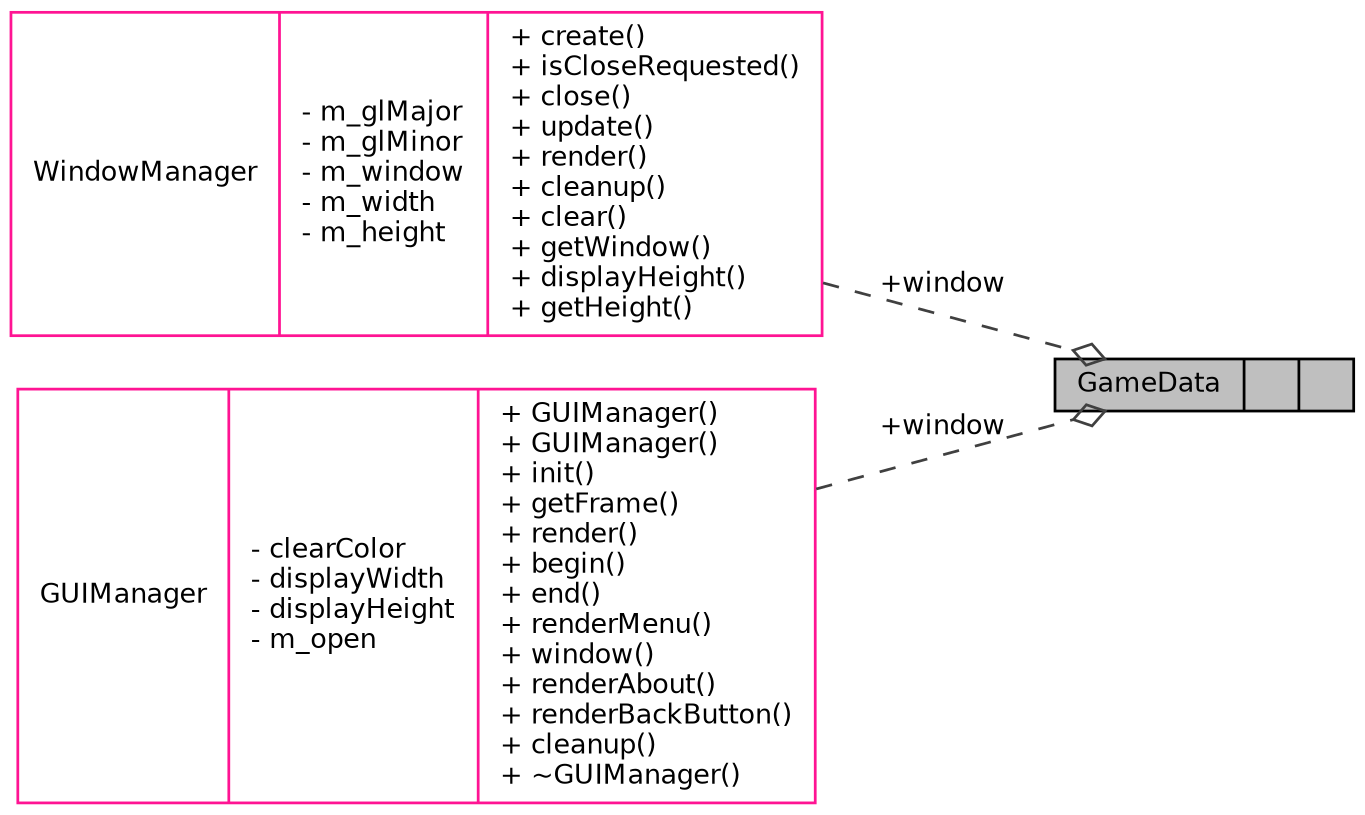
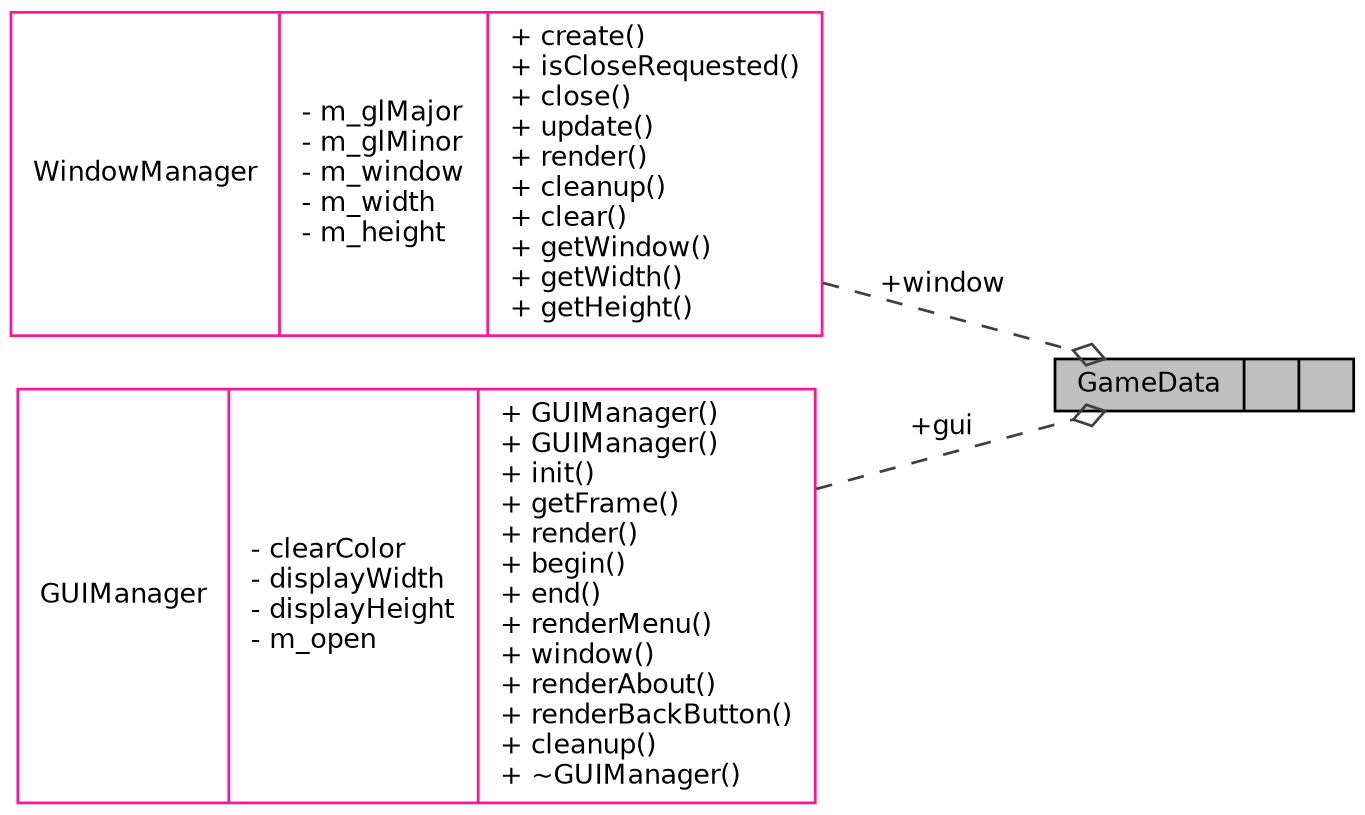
(629, 278) -> (597, 278)
(939, 427) -> (939, 427)
